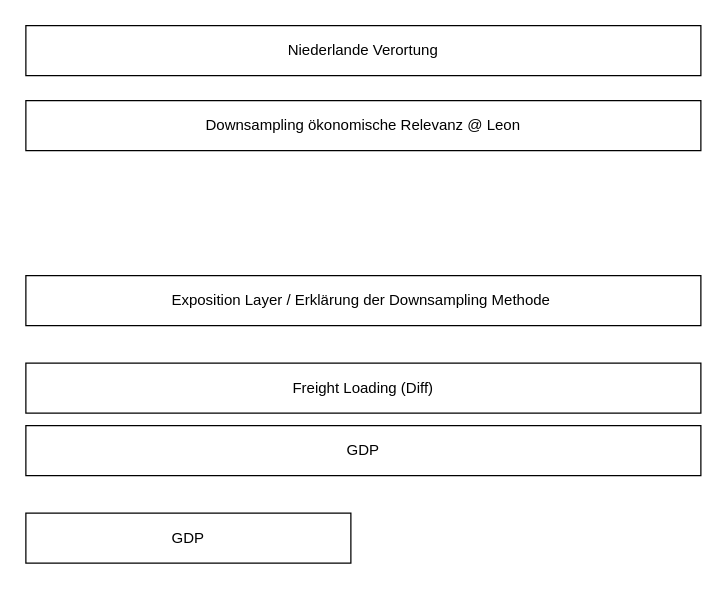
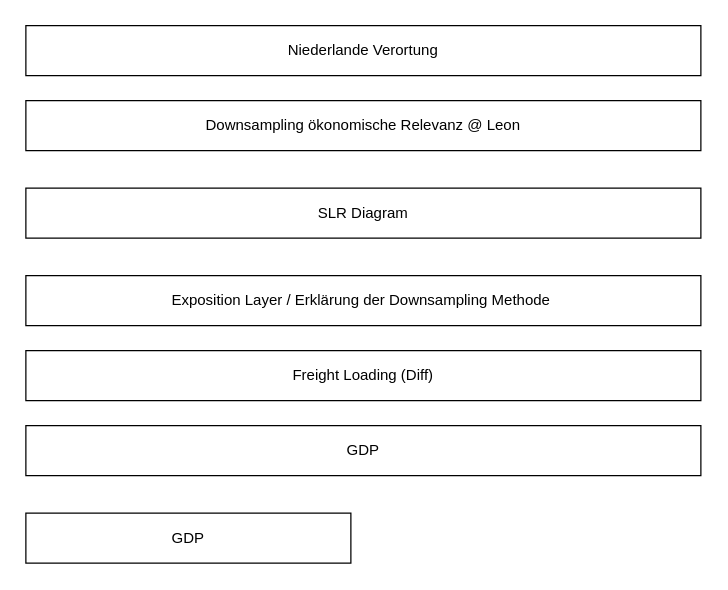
none -> (363, 213)
(363, 388) -> (363, 376)
